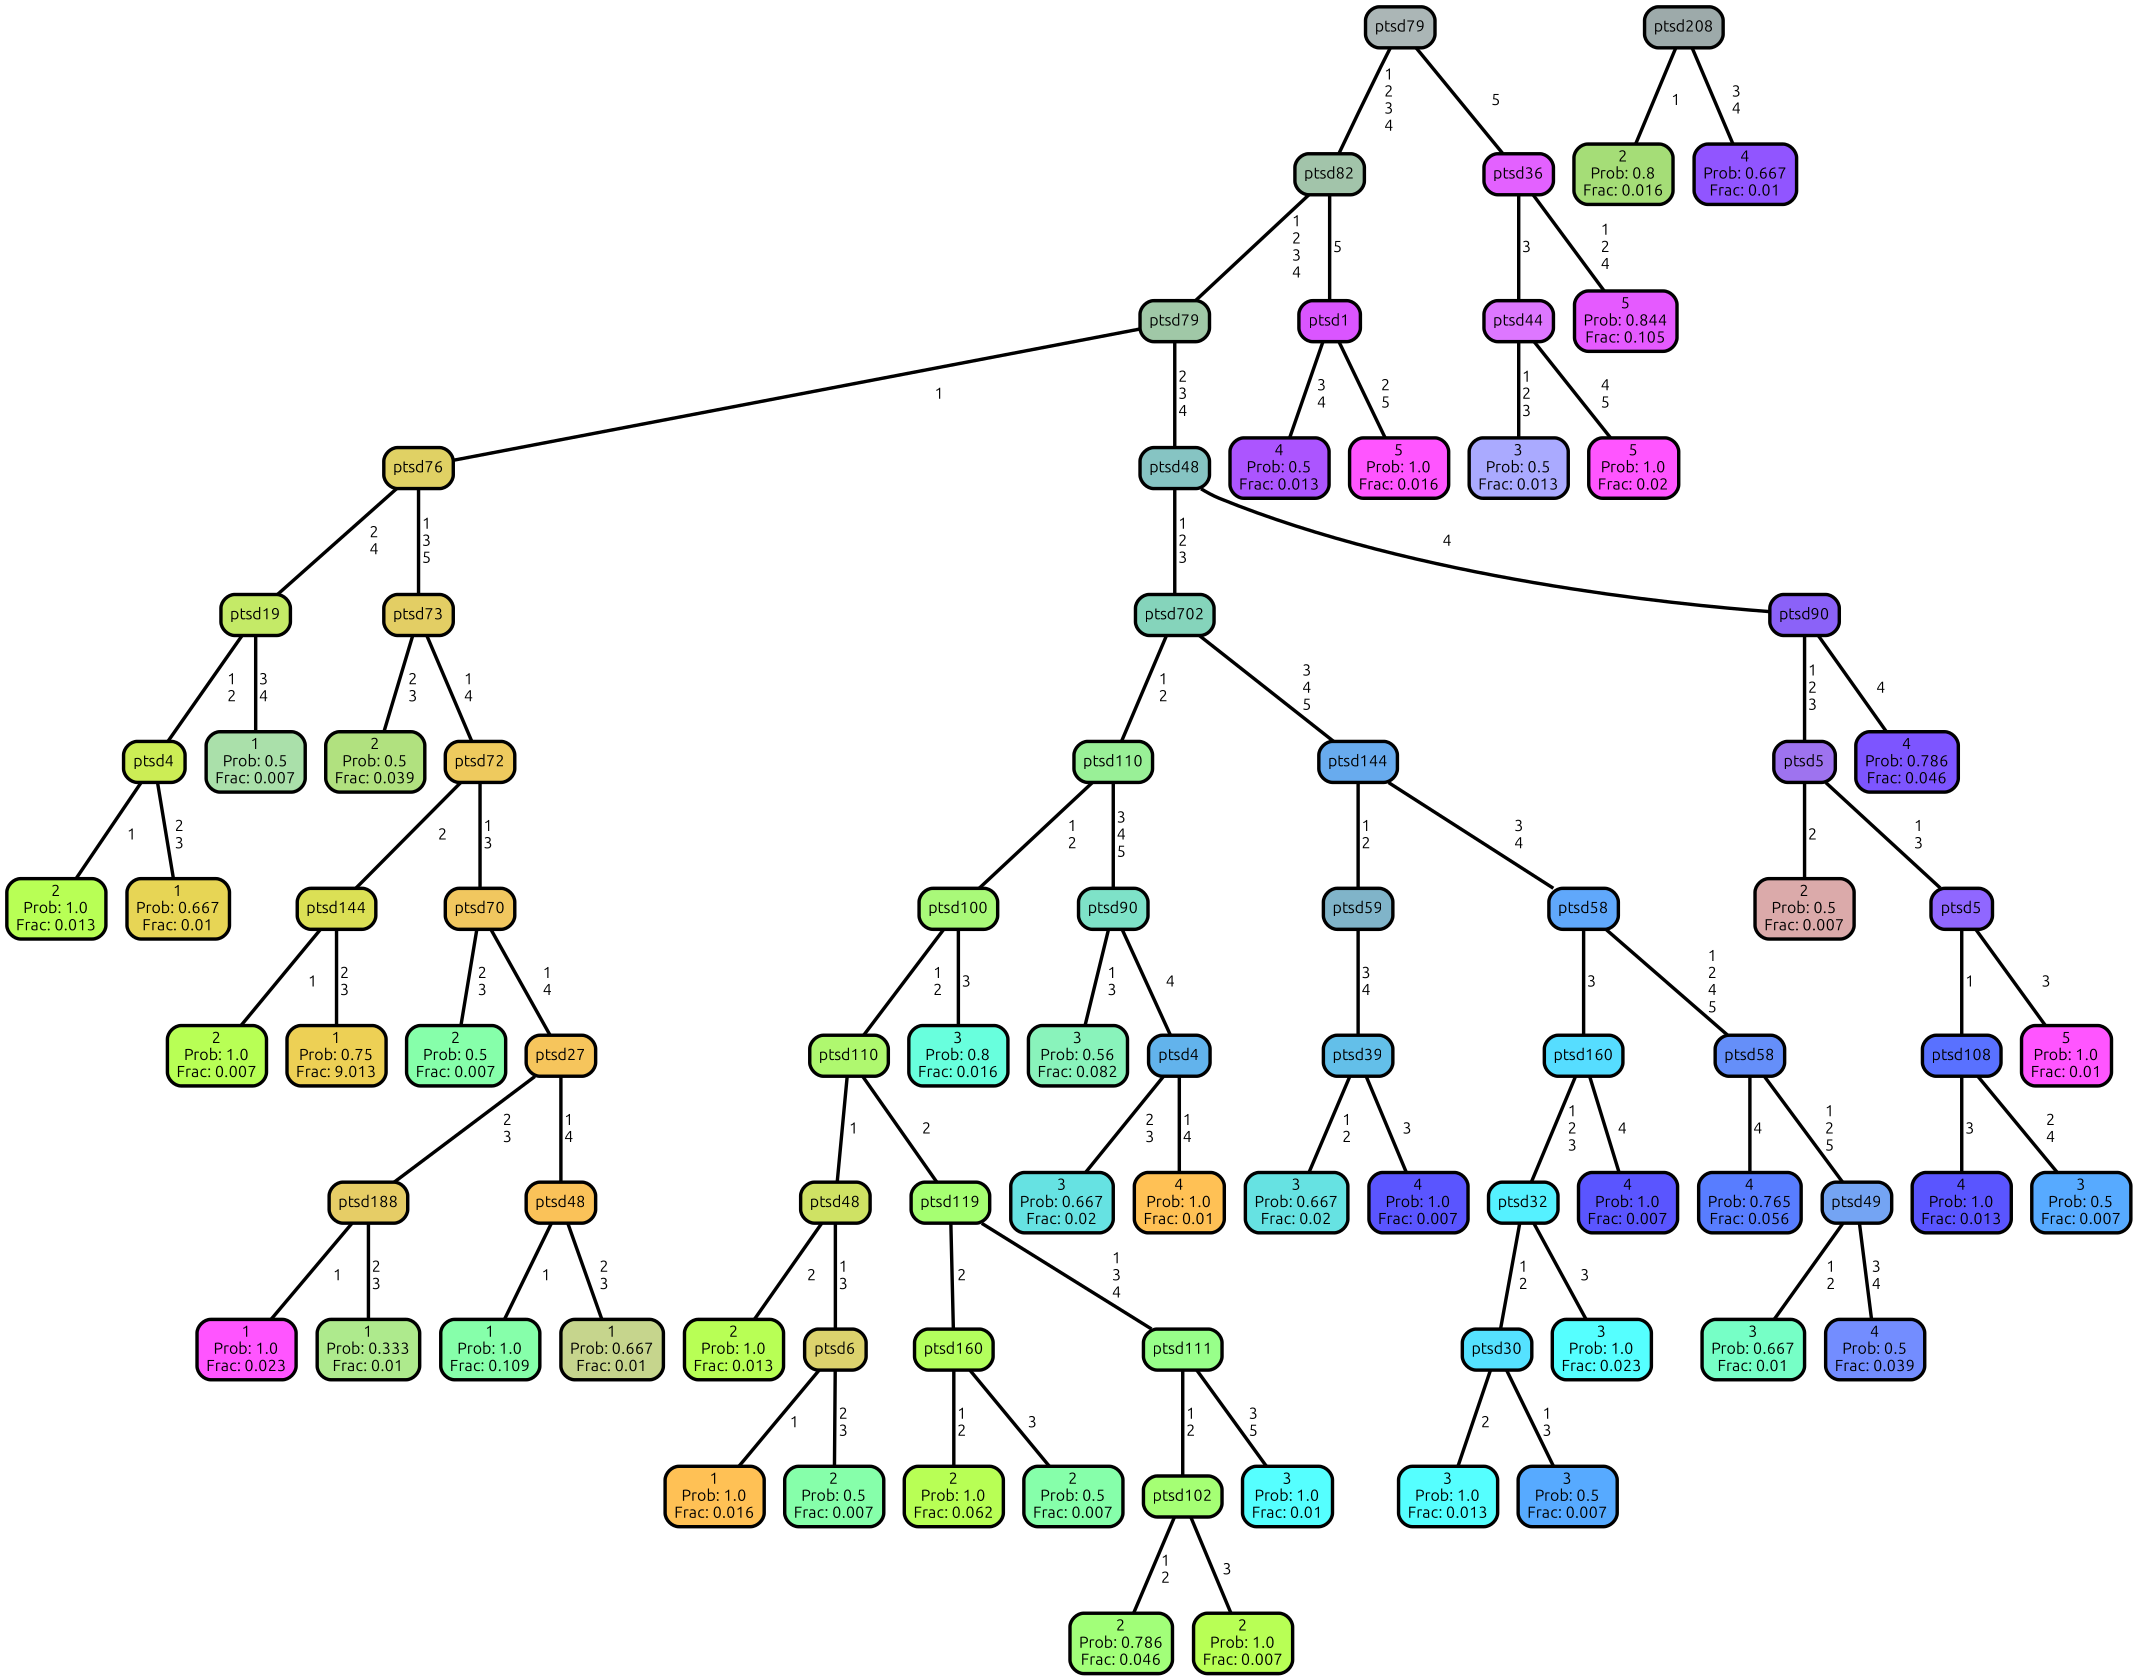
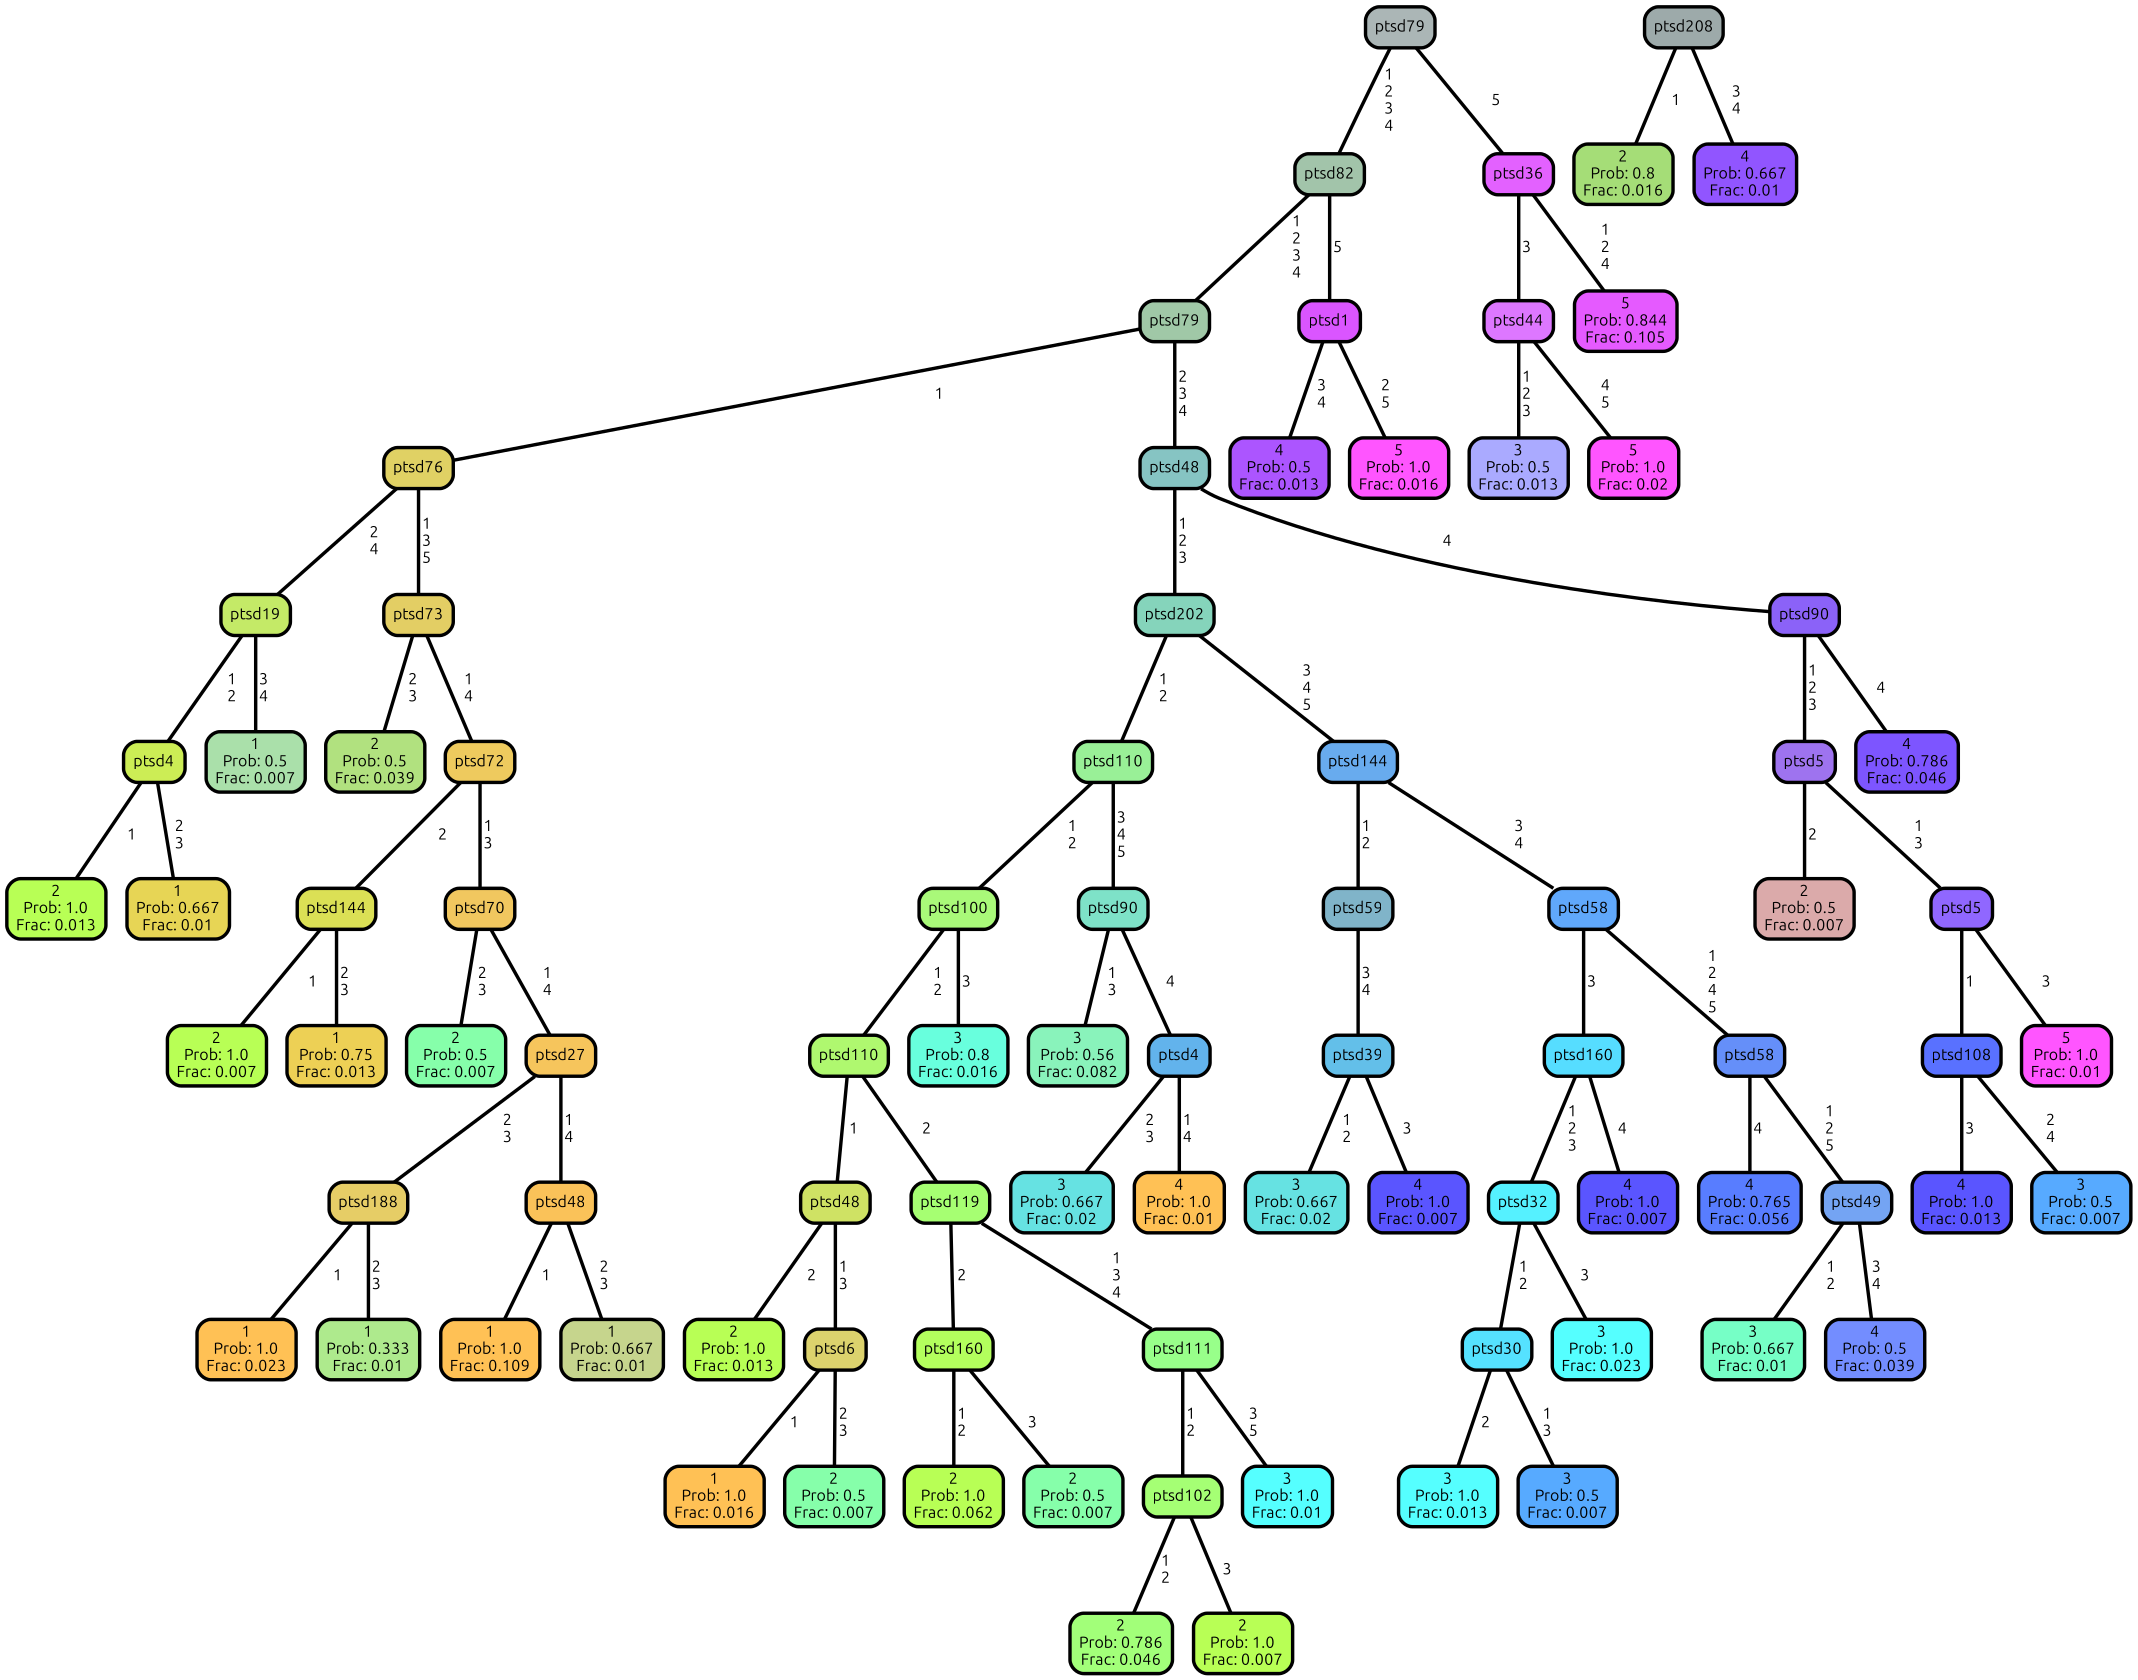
(1175, 615) -> (1175, 615)
(337, 1056) -> (337, 1056)
(247, 1350) -> (247, 1350)
(490, 1350) -> (490, 1350)
